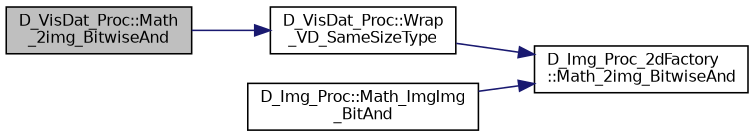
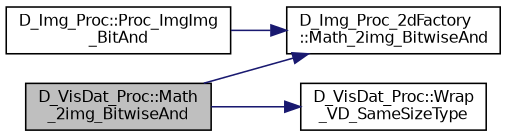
(487, 48) -> (249, 71)
(363, 107) -> (118, 30)
